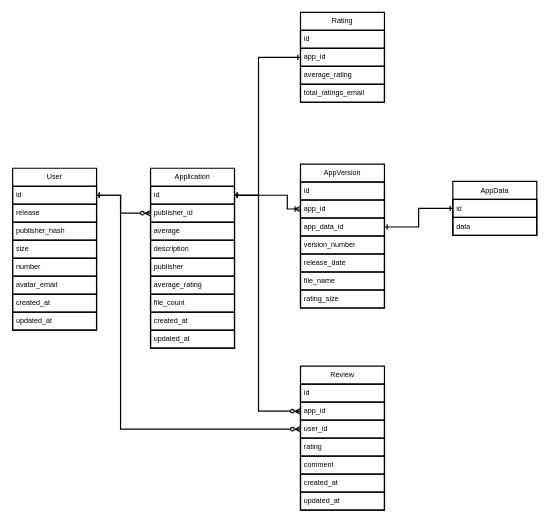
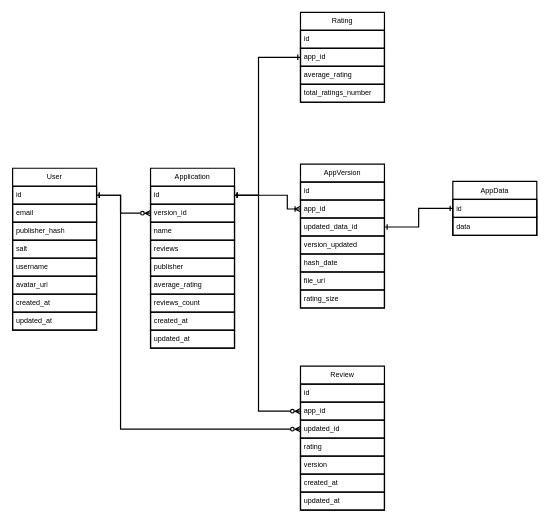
(338, 93) -> (342, 93)
(29, 213) -> (24, 213)
(175, 213) -> (172, 213)
(325, 227) -> (333, 227)
(168, 231) -> (162, 231)
(331, 245) -> (333, 245)
(23, 249) -> (23, 249)
(174, 249) -> (167, 249)
(327, 263) -> (322, 263)
(28, 267) -> (32, 267)
(320, 281) -> (317, 281)
(38, 285) -> (35, 285)
(172, 303) -> (179, 303)
(317, 429) -> (323, 429)
(318, 465) -> (317, 465)
